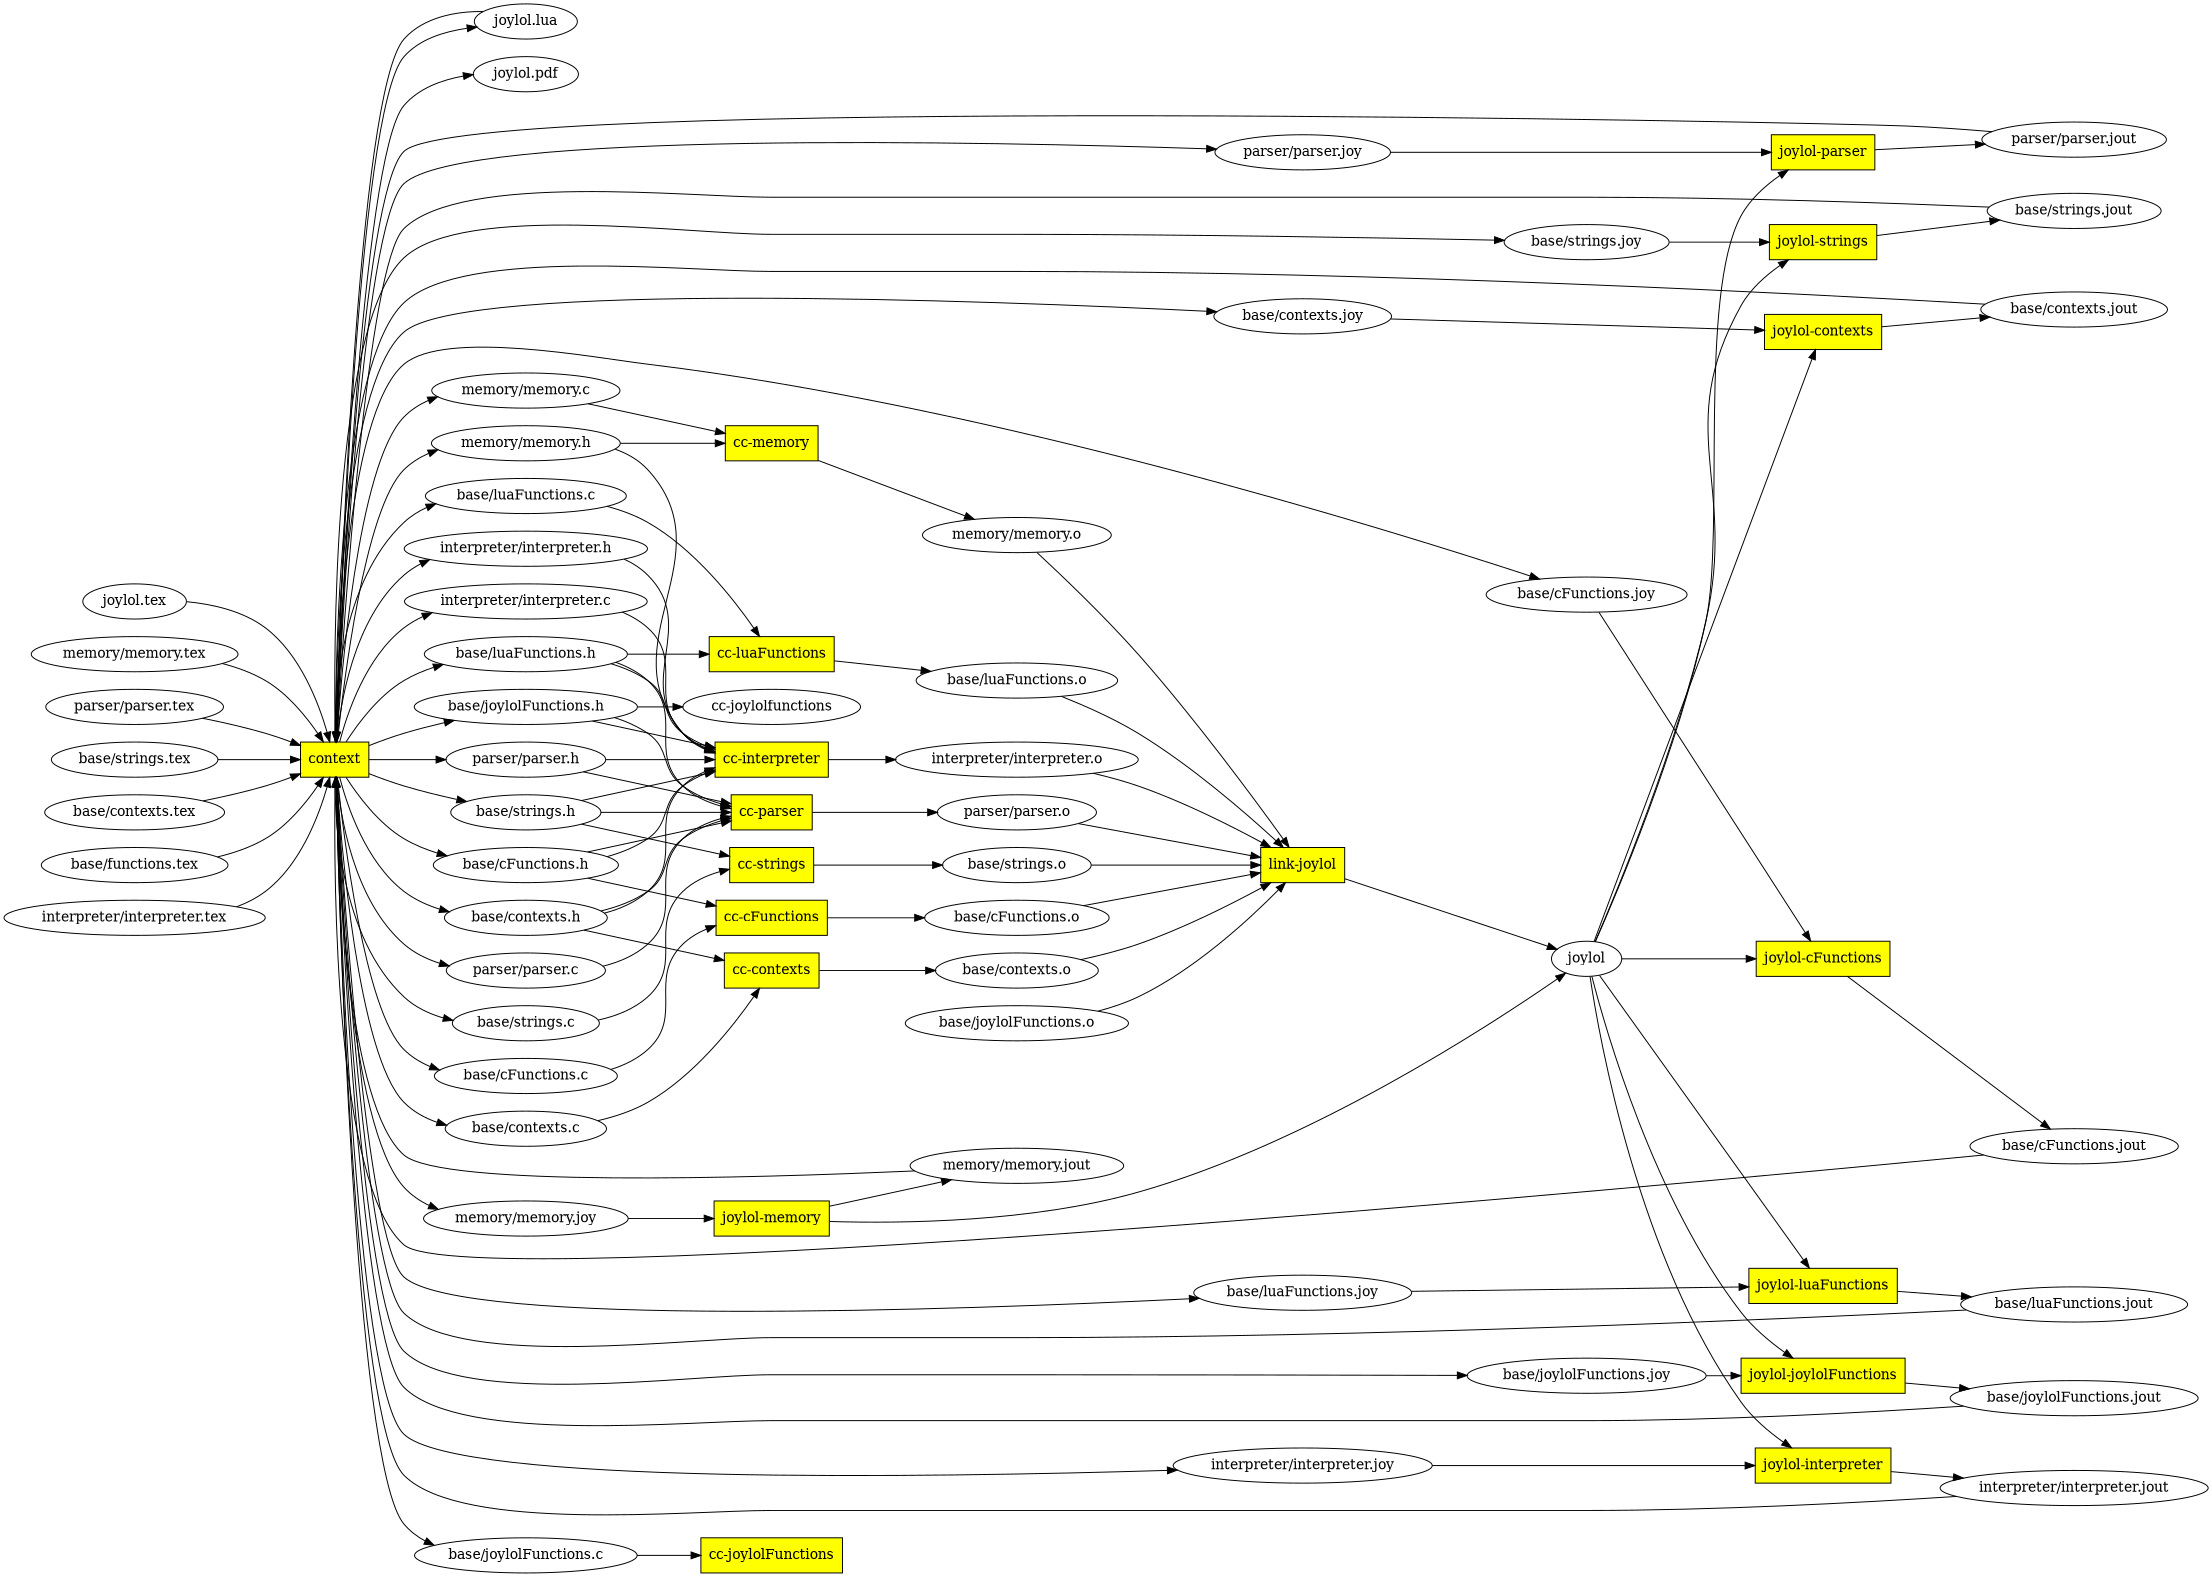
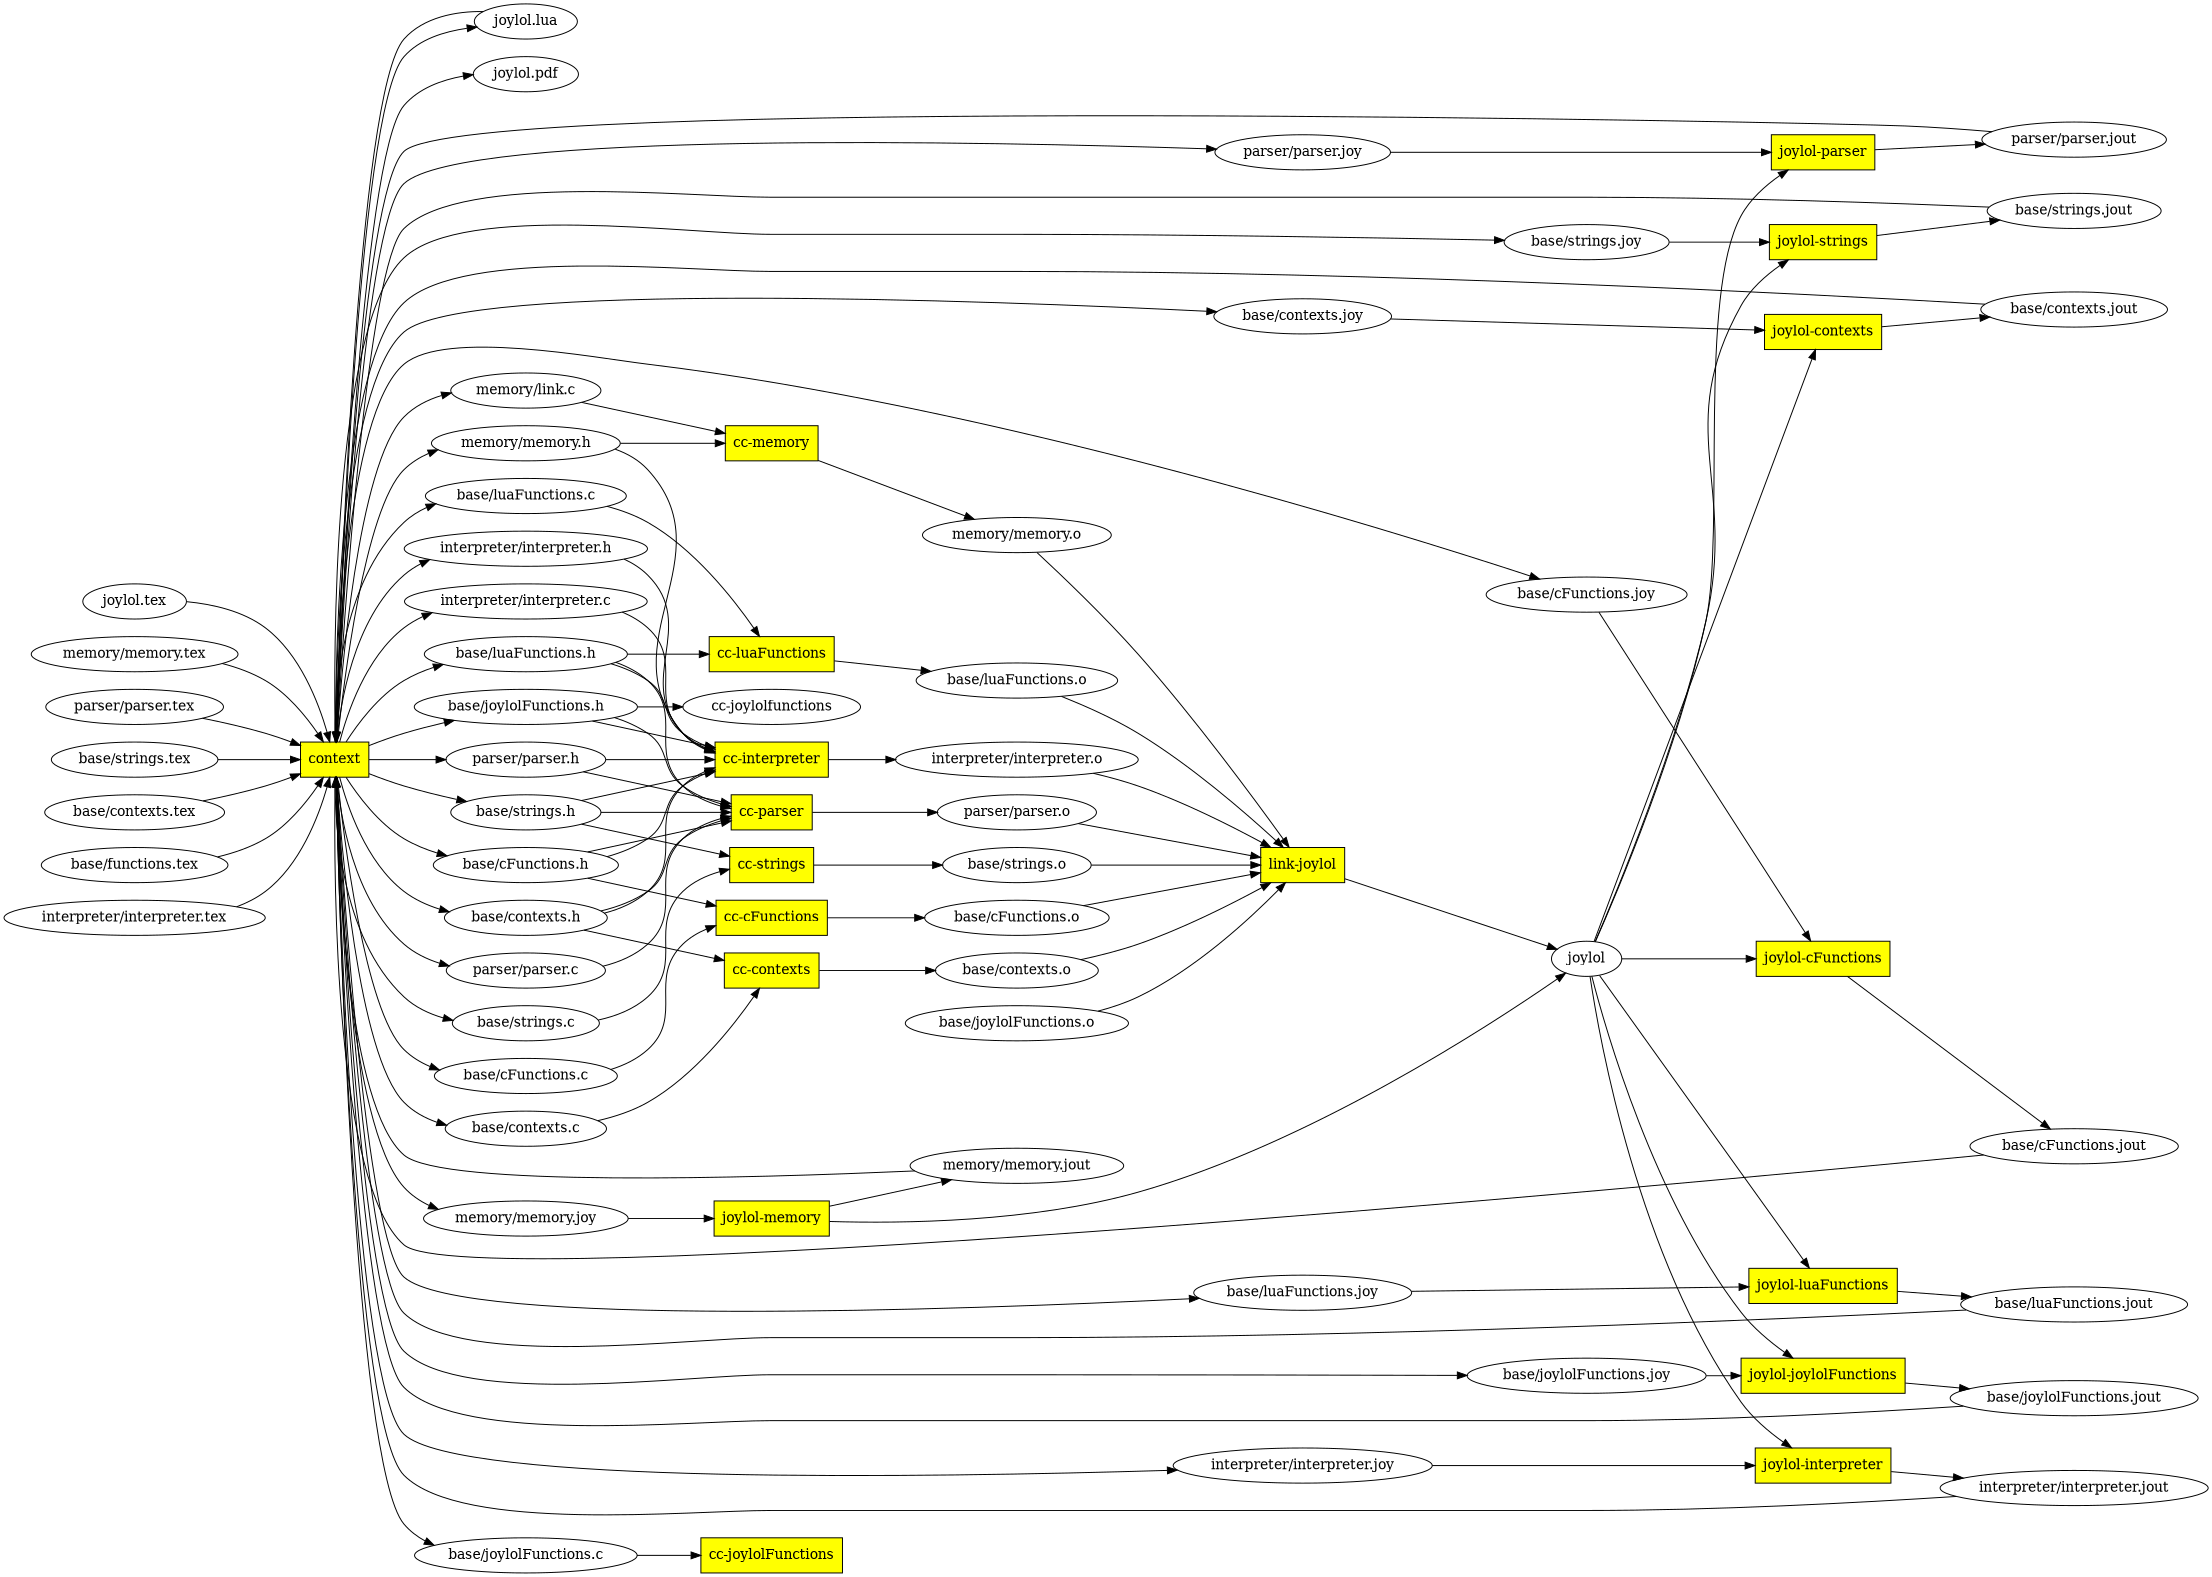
(526, 391) -> (526, 391)
